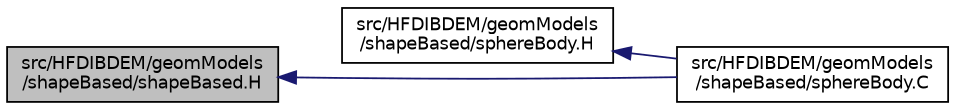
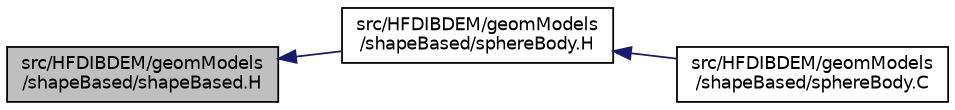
(487, 79) -> (319, 54)
